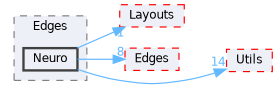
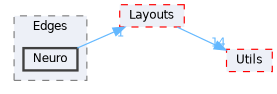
(152, 59) -> none
(146, 83) -> (196, 36)
